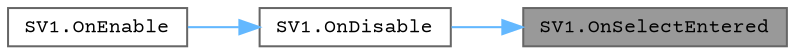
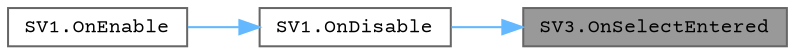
(655, 27) -> (655, 27)
